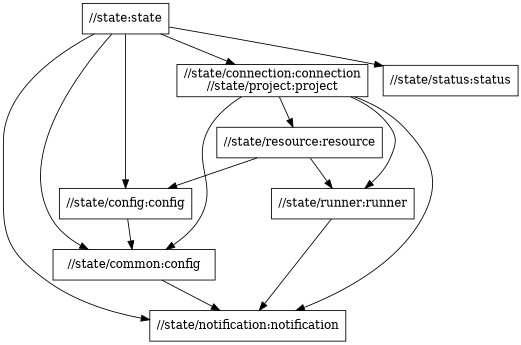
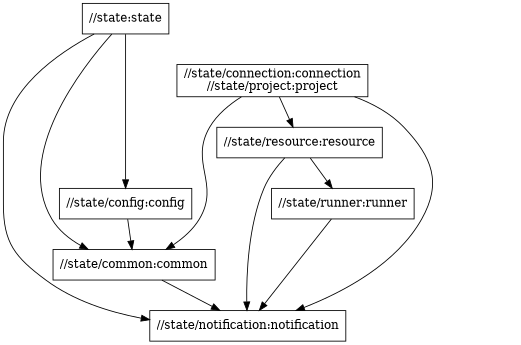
(194, 48) -> none
(451, 81) -> none
(394, 133) -> none
(217, 172) -> (253, 226)
(134, 265) -> (134, 265)
